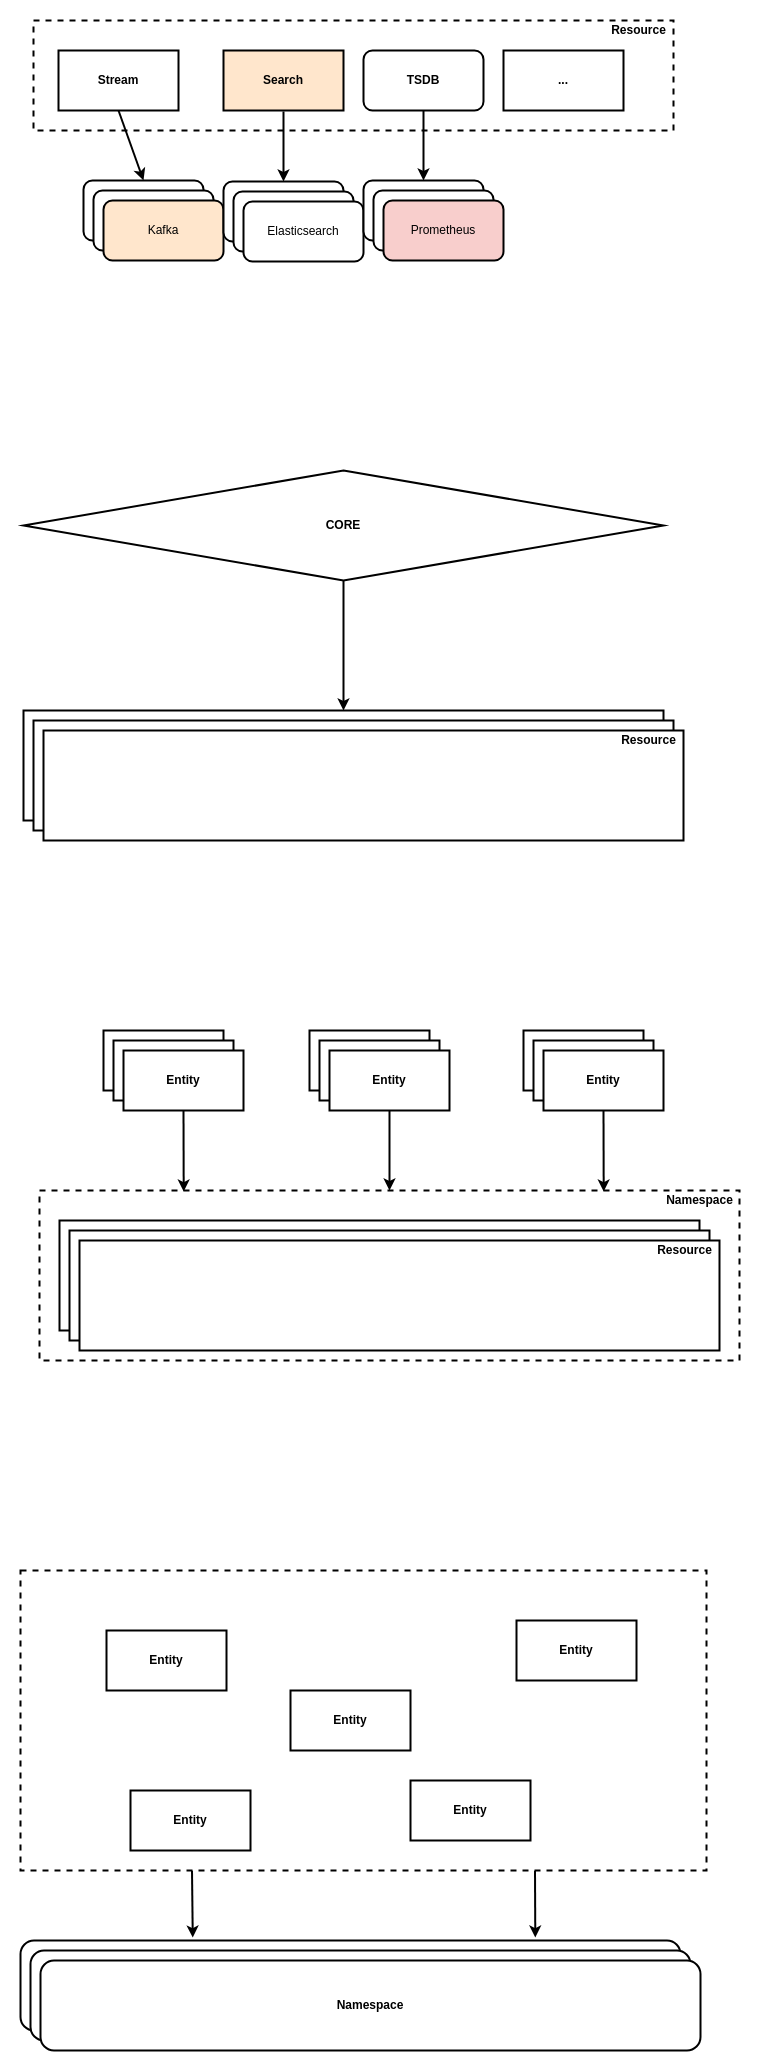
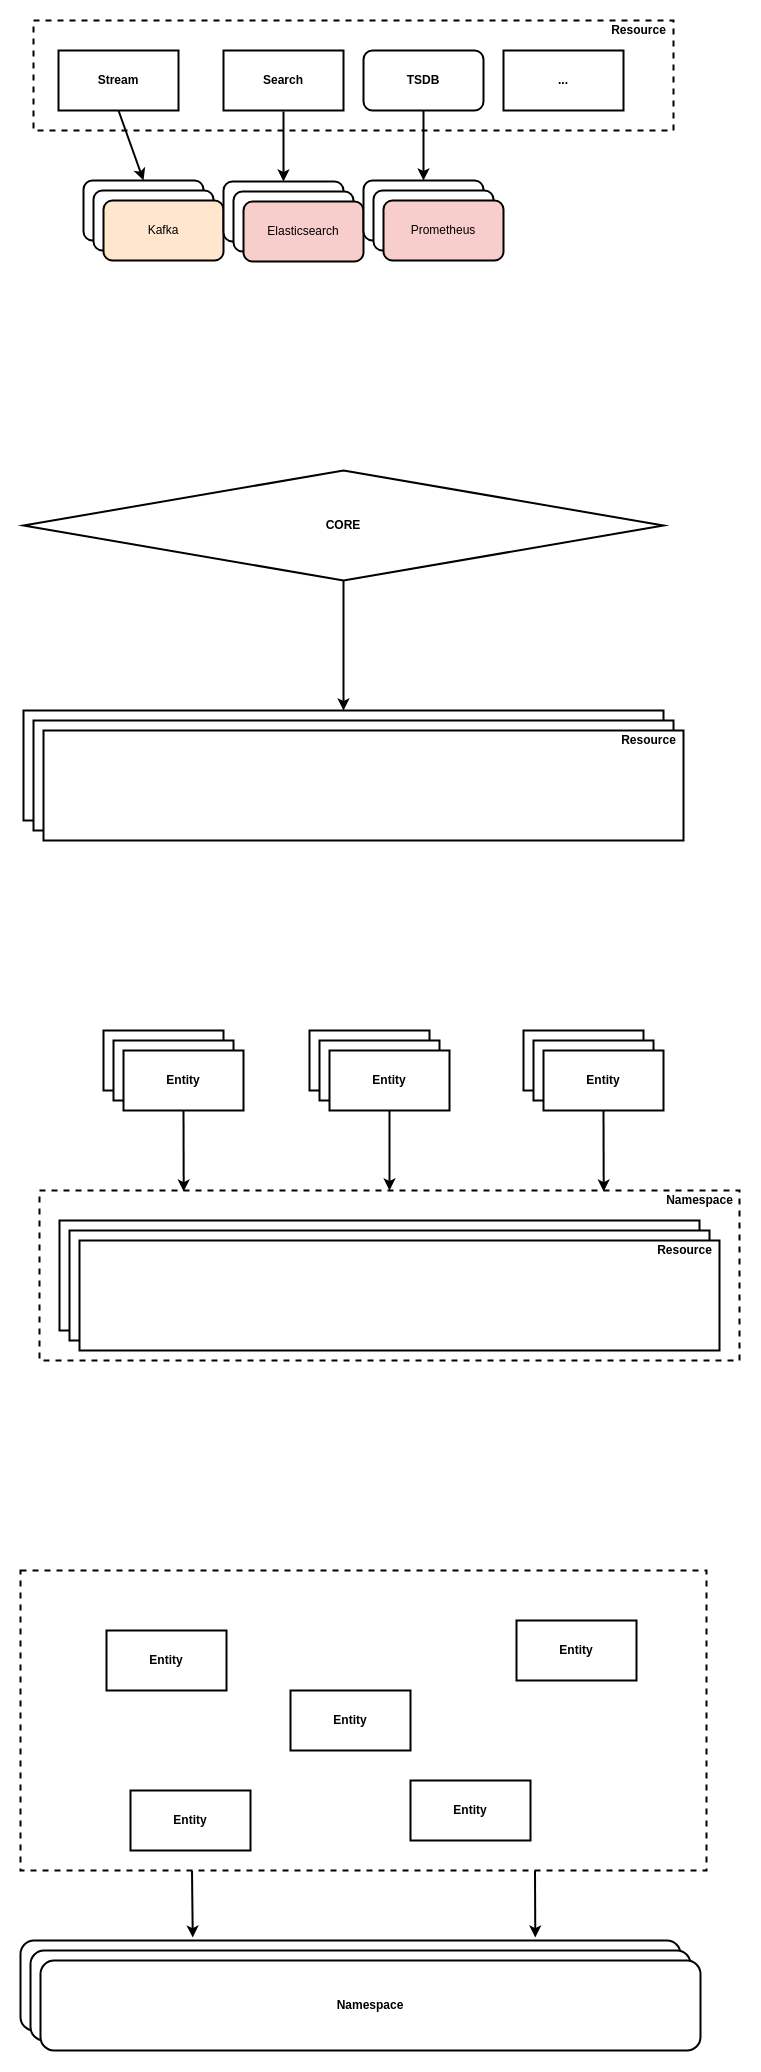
(284, 81) -> (284, 81)
(304, 232) -> (304, 232)
